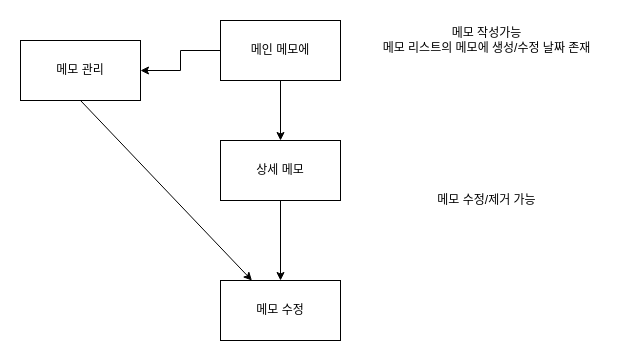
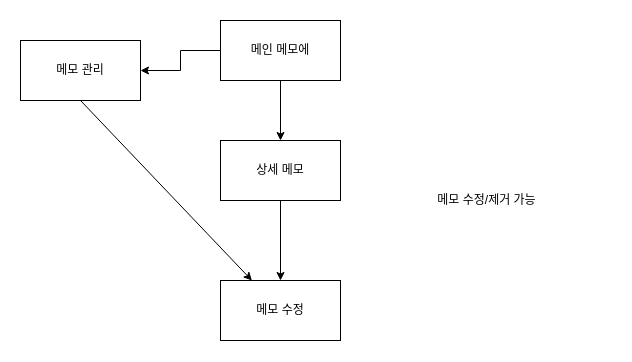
(487, 41) -> none
